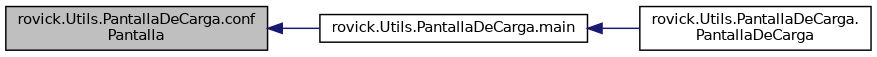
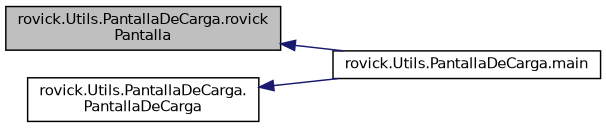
(137, 28) -> (143, 28)
(621, 28) -> (306, 82)
